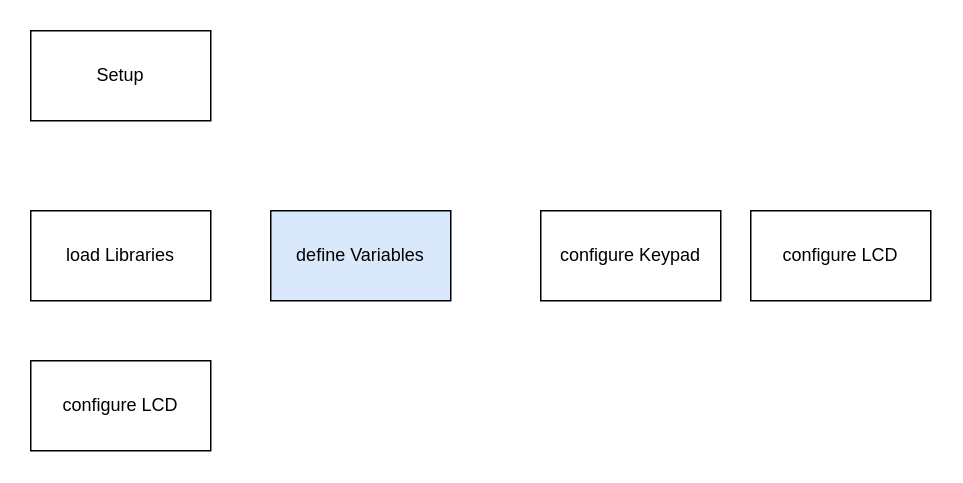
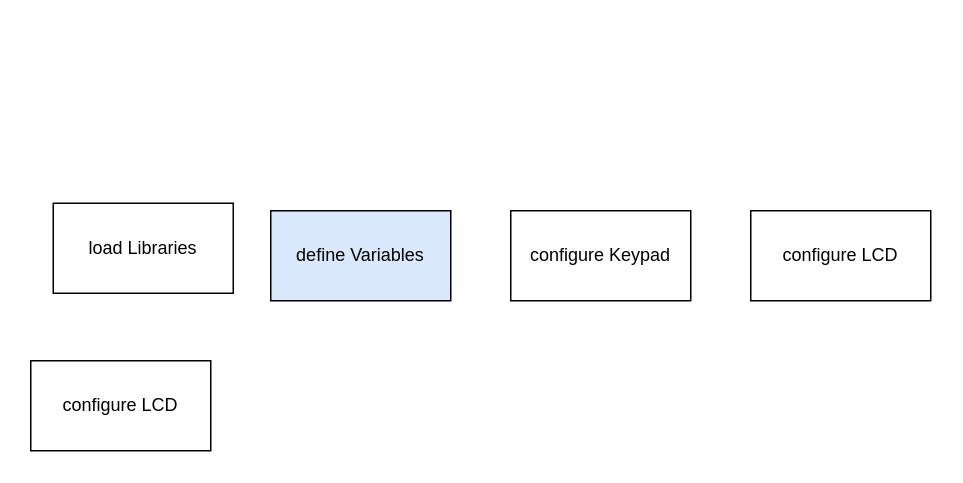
(121, 76) -> none
(121, 256) -> (143, 248)
(631, 256) -> (601, 256)
